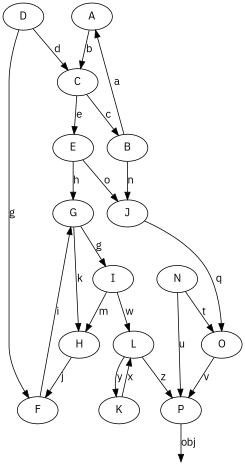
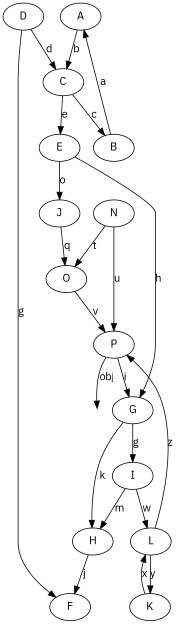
(127, 177) -> none
(55, 316) -> (122, 374)
